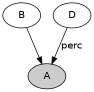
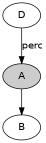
(33, 43) -> (22, 98)
